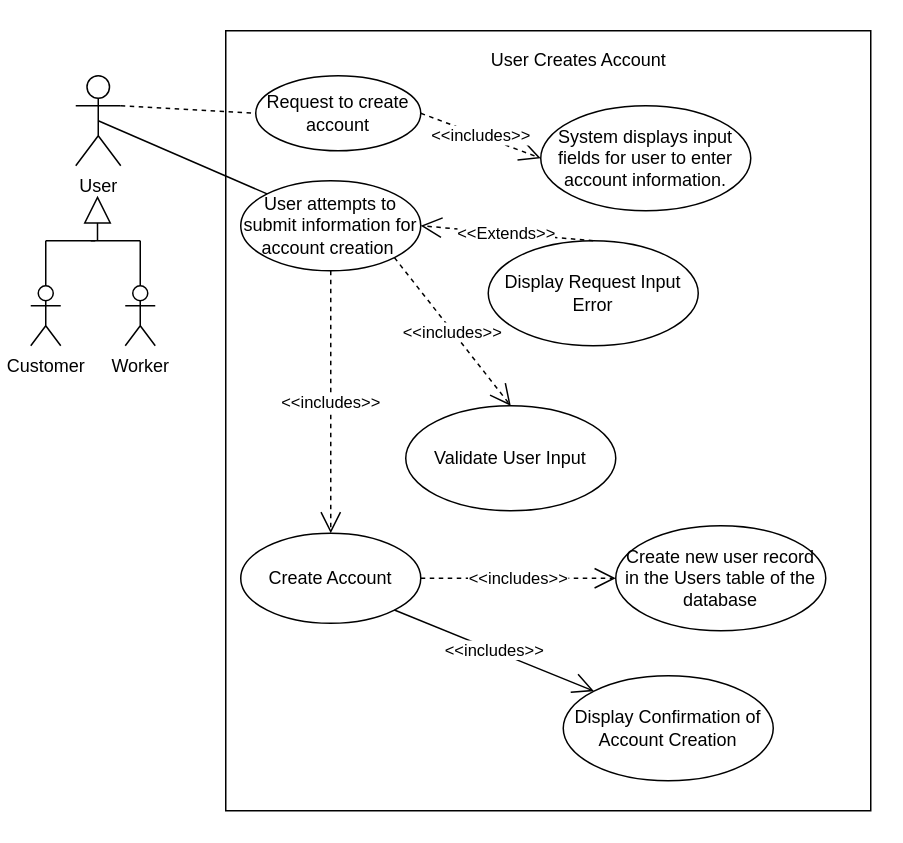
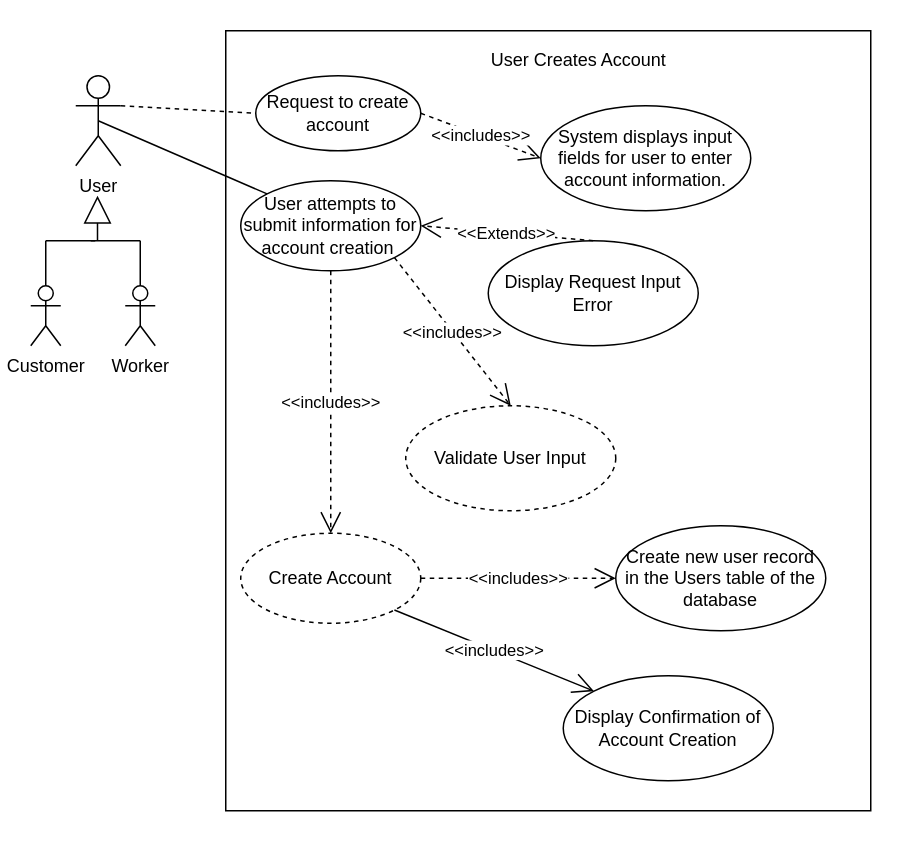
(511, 458) -> (511, 458)
(331, 578) -> (331, 578)
